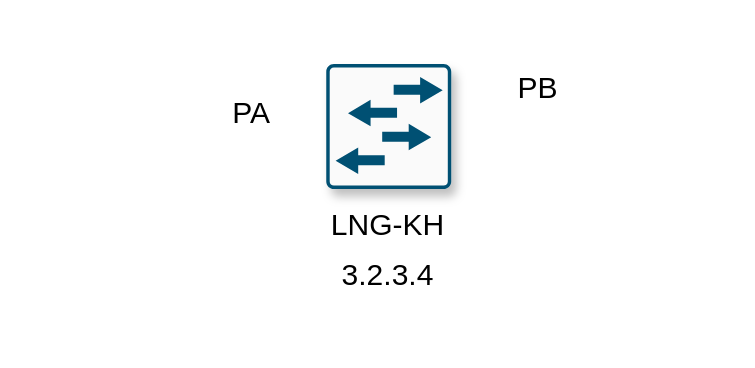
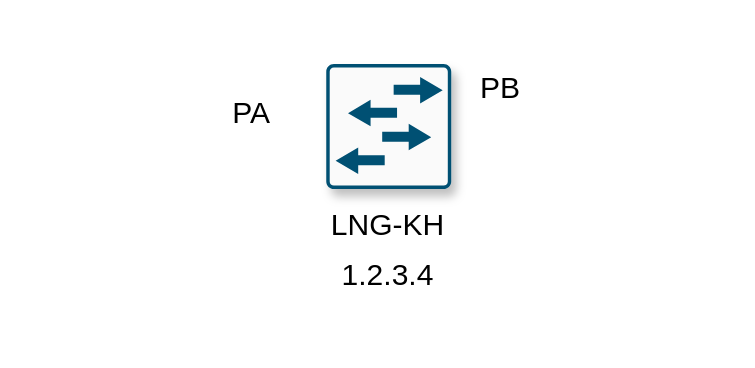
(626, 89) -> (589, 89)
(389, 276) -> (389, 276)
